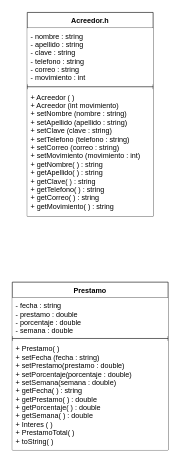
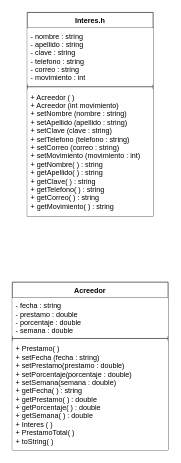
(90, 20) -> (90, 20)
(90, 290) -> (90, 290)
